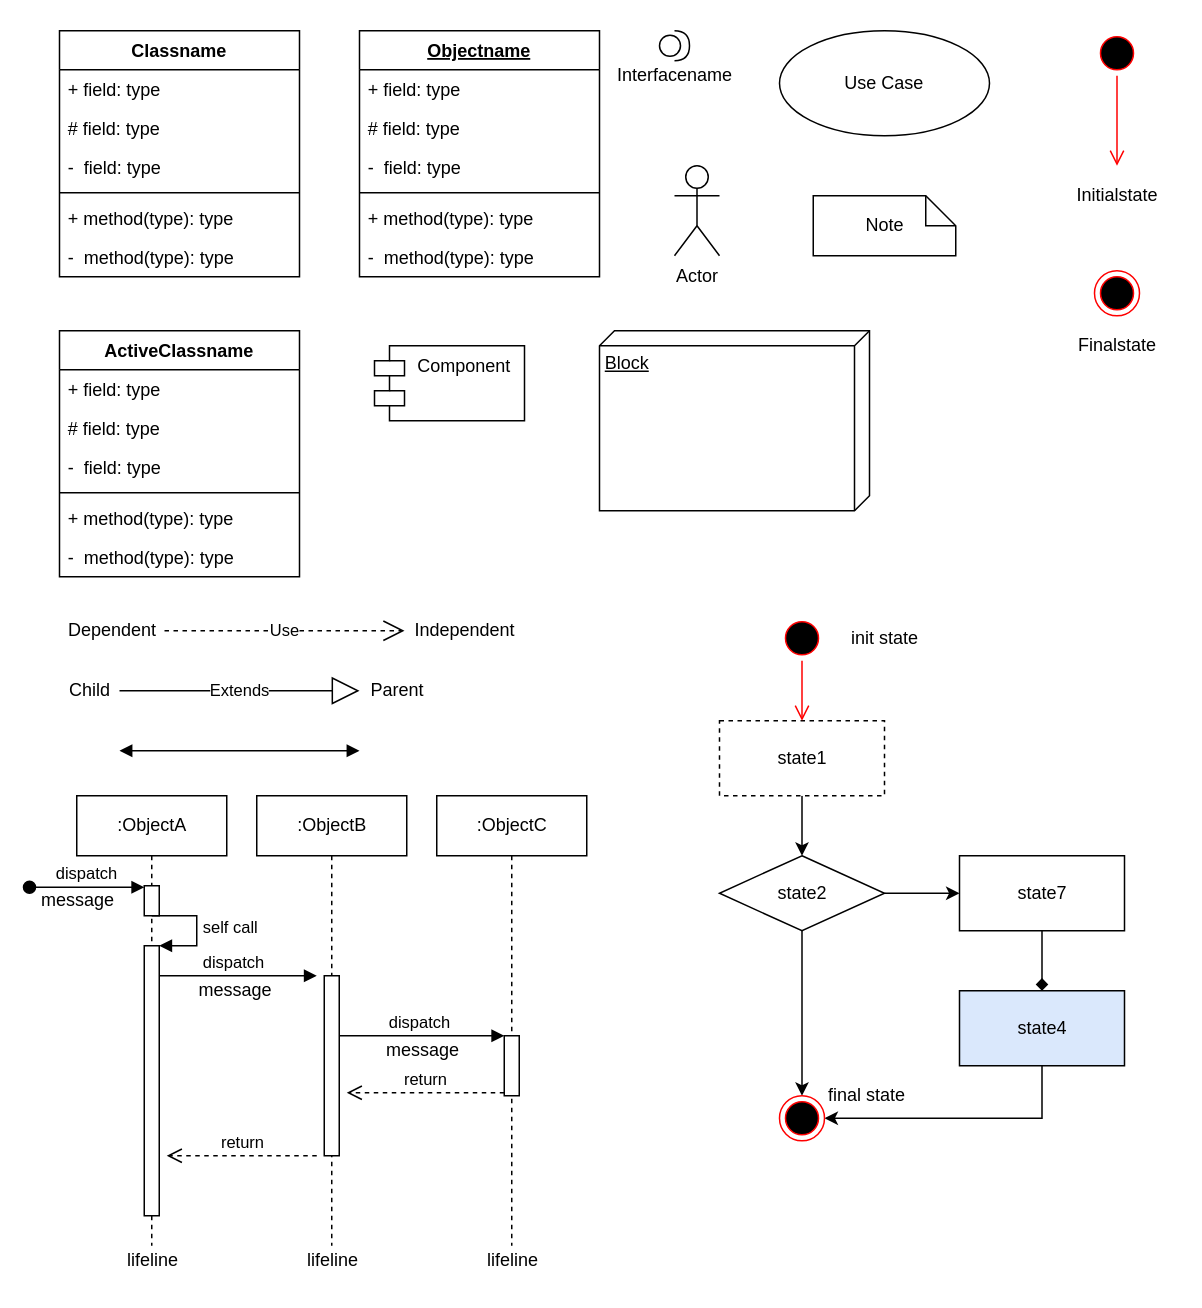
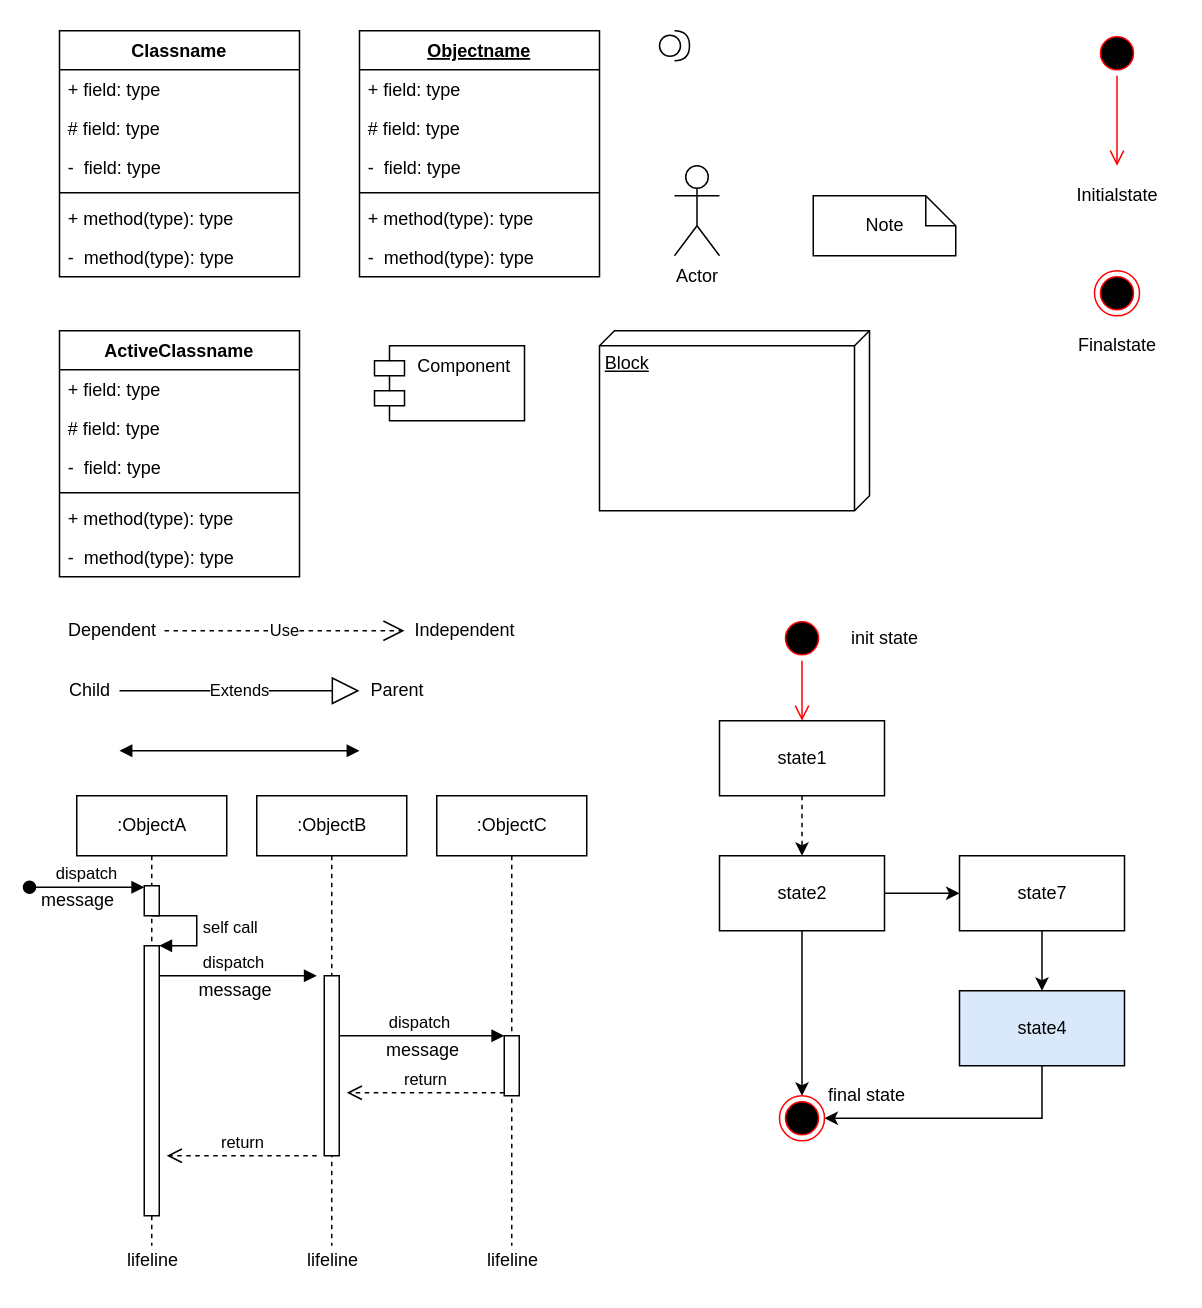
(674, 76) -> none
(884, 83) -> none
(802, 758) -> (802, 758)
(802, 819) -> (802, 819)
(802, 893) -> (802, 893)
(1042, 978) -> (1042, 979)
